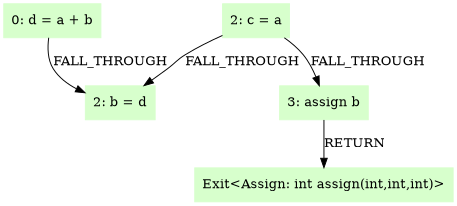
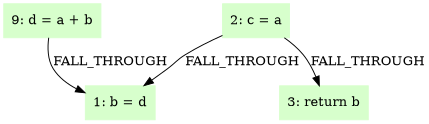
(52, 21) -> (52, 21)
(120, 103) -> (120, 103)
(324, 103) -> (324, 103)
(324, 185) -> none
